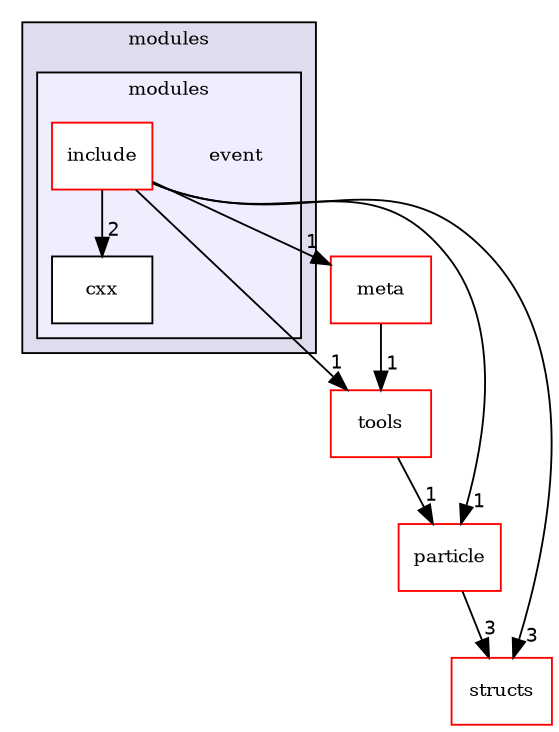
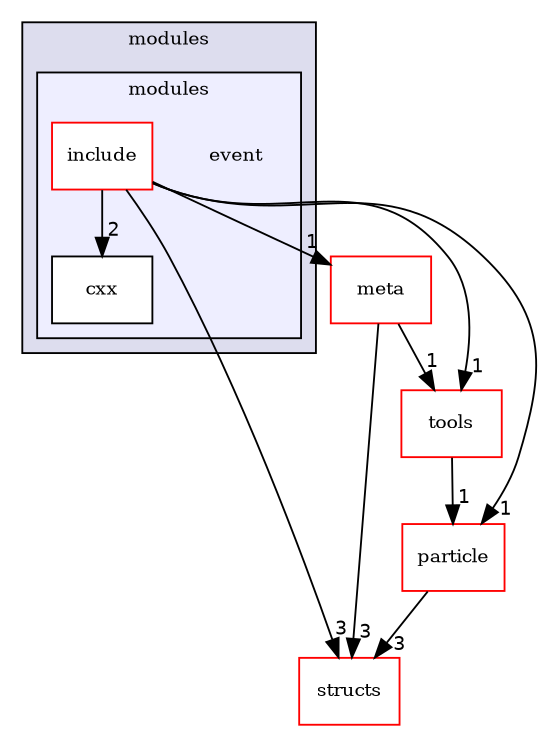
none -> (366, 481)
